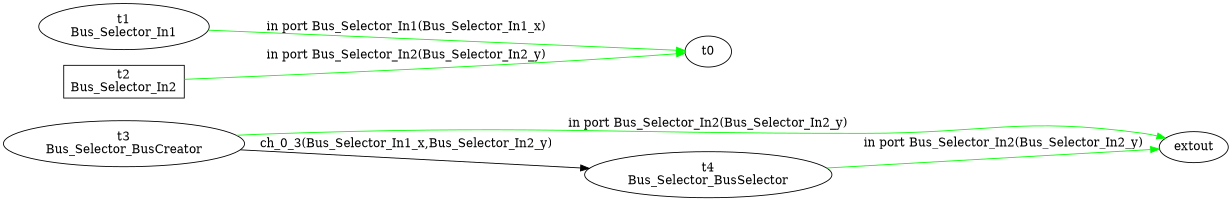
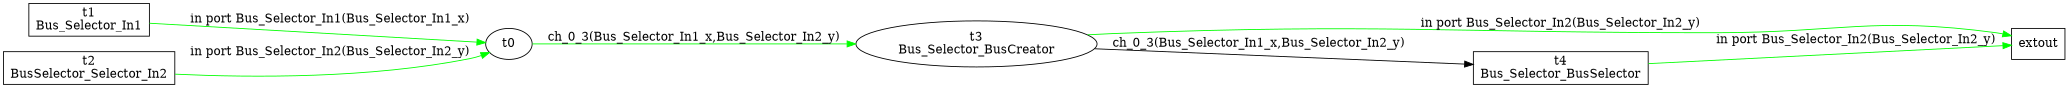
(124, 27) -> (89, 20)
none -> (690, 44)
(124, 82) -> (89, 68)
(1194, 147) -> (2038, 44)
(708, 175) -> (1561, 68)
